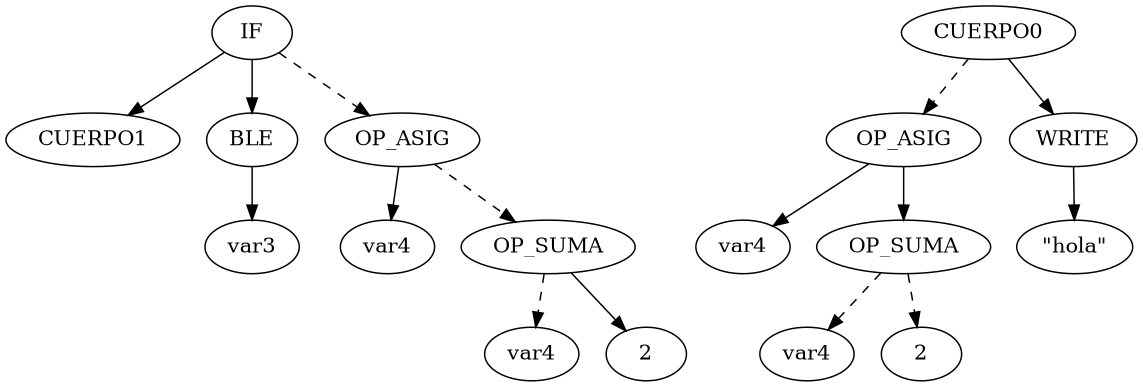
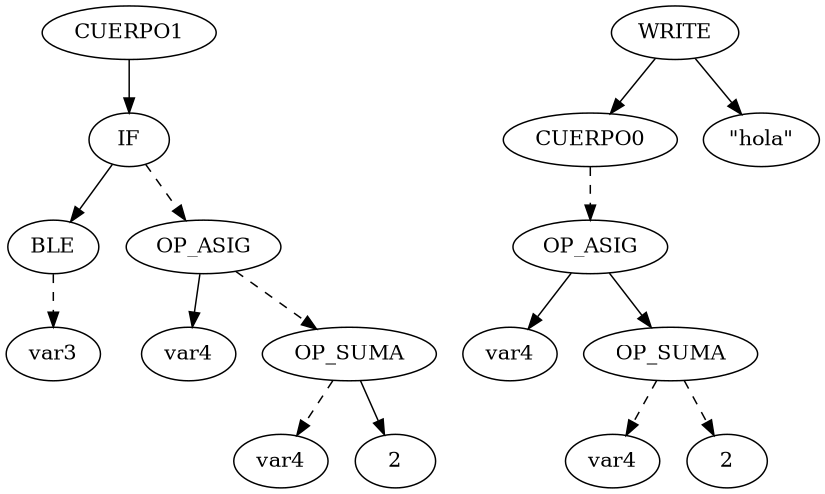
(183, 80) -> (129, 79)
(1026, 80) -> (638, 80)
(252, 186) -> (53, 293)
